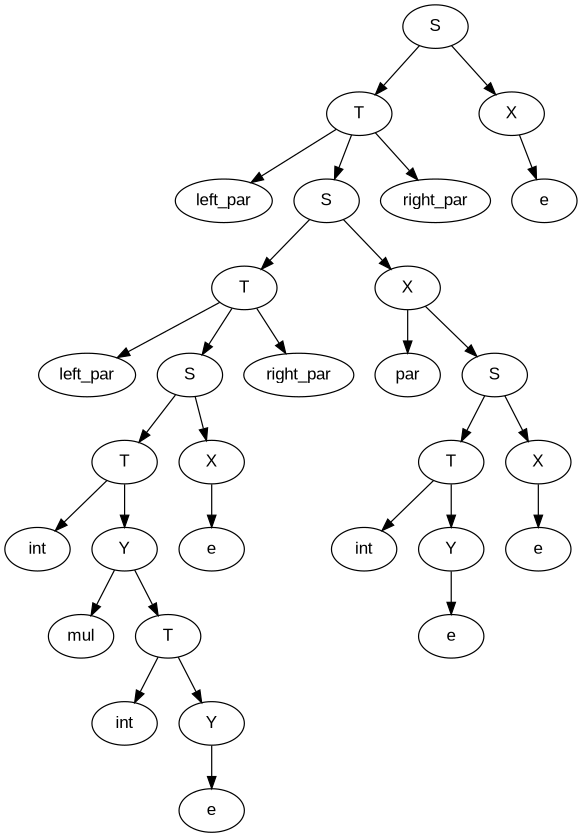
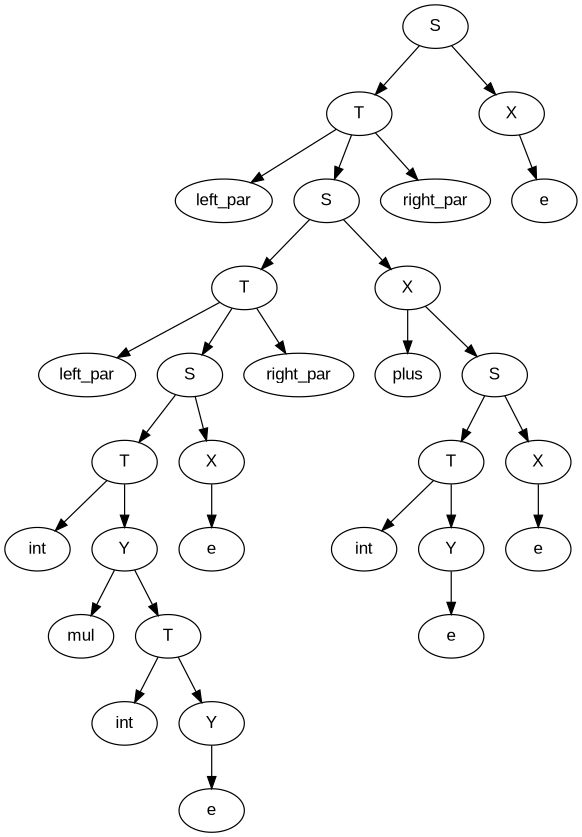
(408, 375) -> (408, 375)
